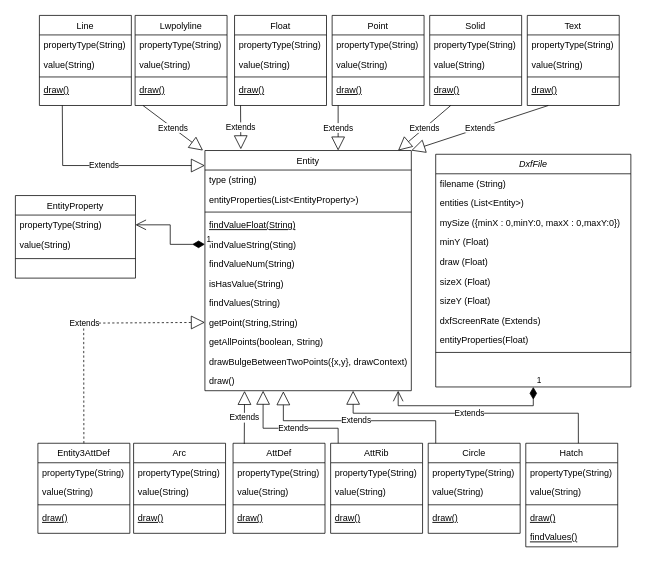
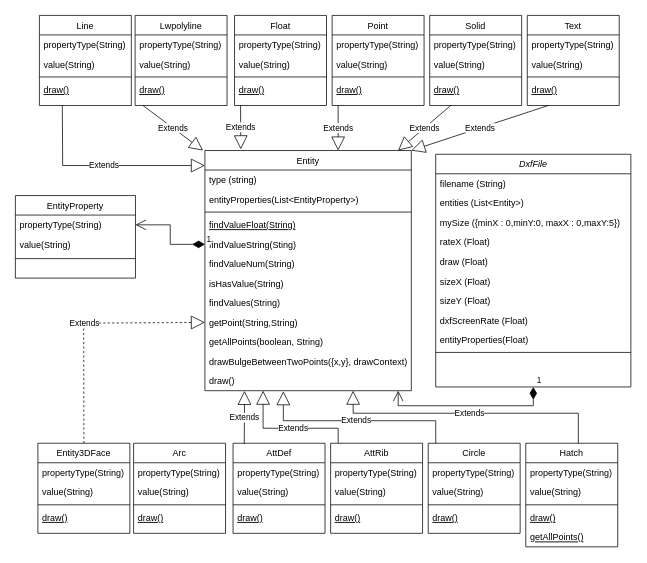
(530, 223) -> (530, 223)
(467, 242) -> (471, 242)
(497, 320) -> (491, 320)
(83, 453) -> (83, 453)
(557, 537) -> (561, 537)
